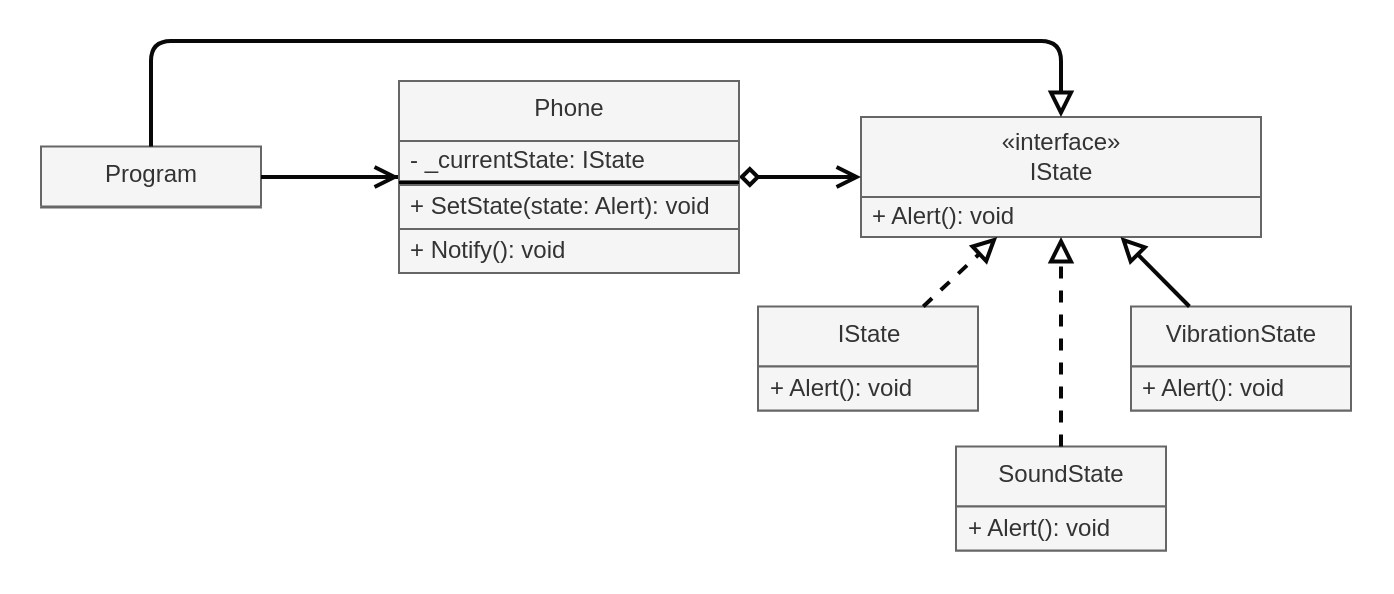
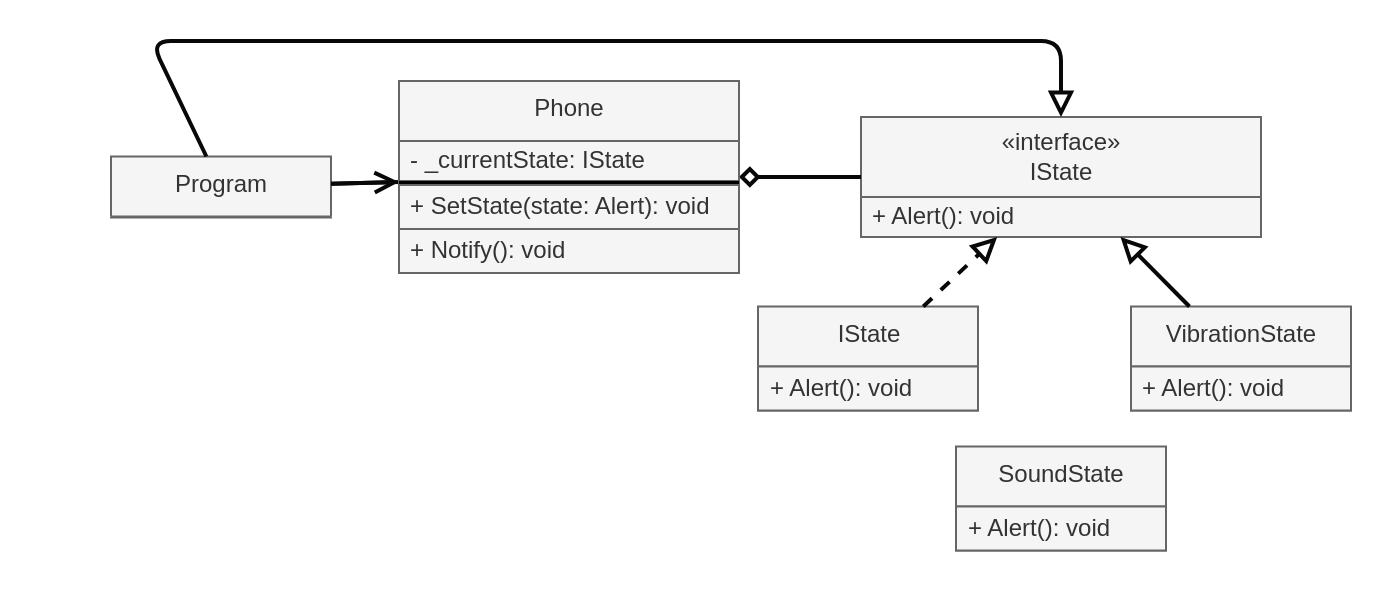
(151, 177) -> (221, 187)
(848, 177) -> (853, 177)
(1061, 271) -> none
